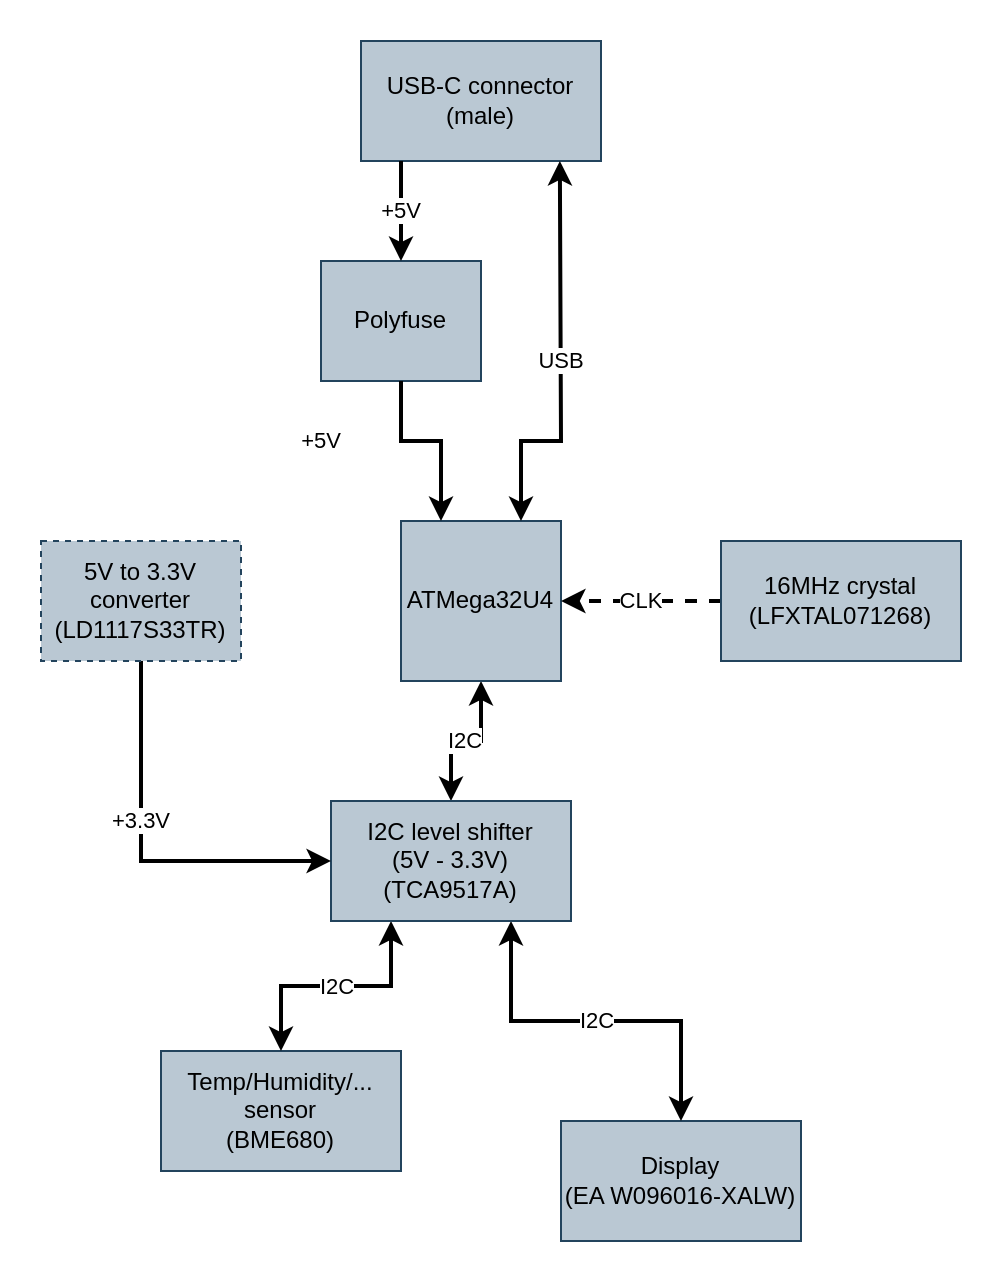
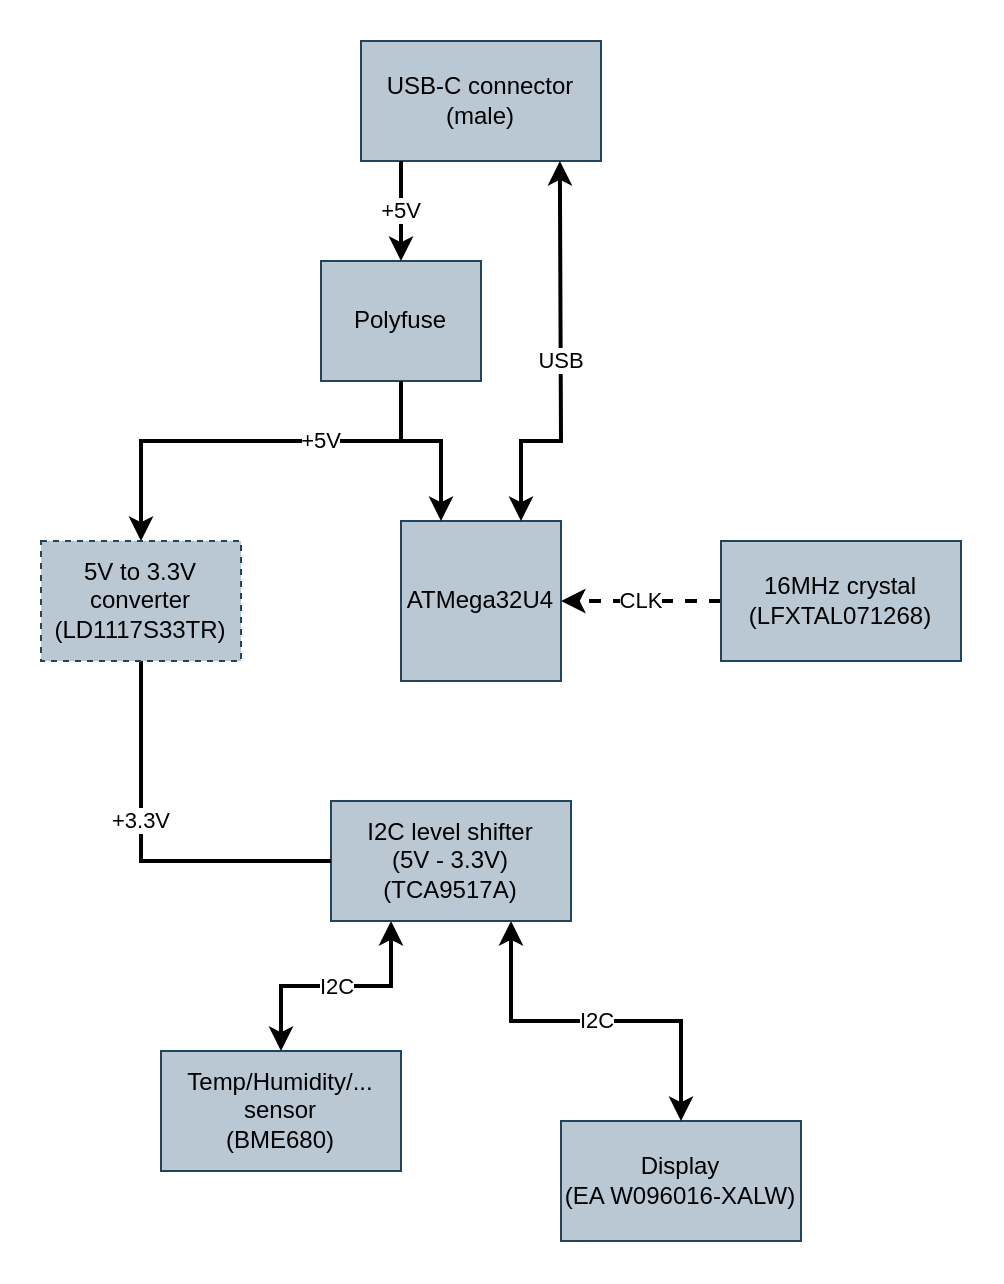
none -> (181, 441)
(451, 752) -> none
(312, 861) -> (320, 861)
